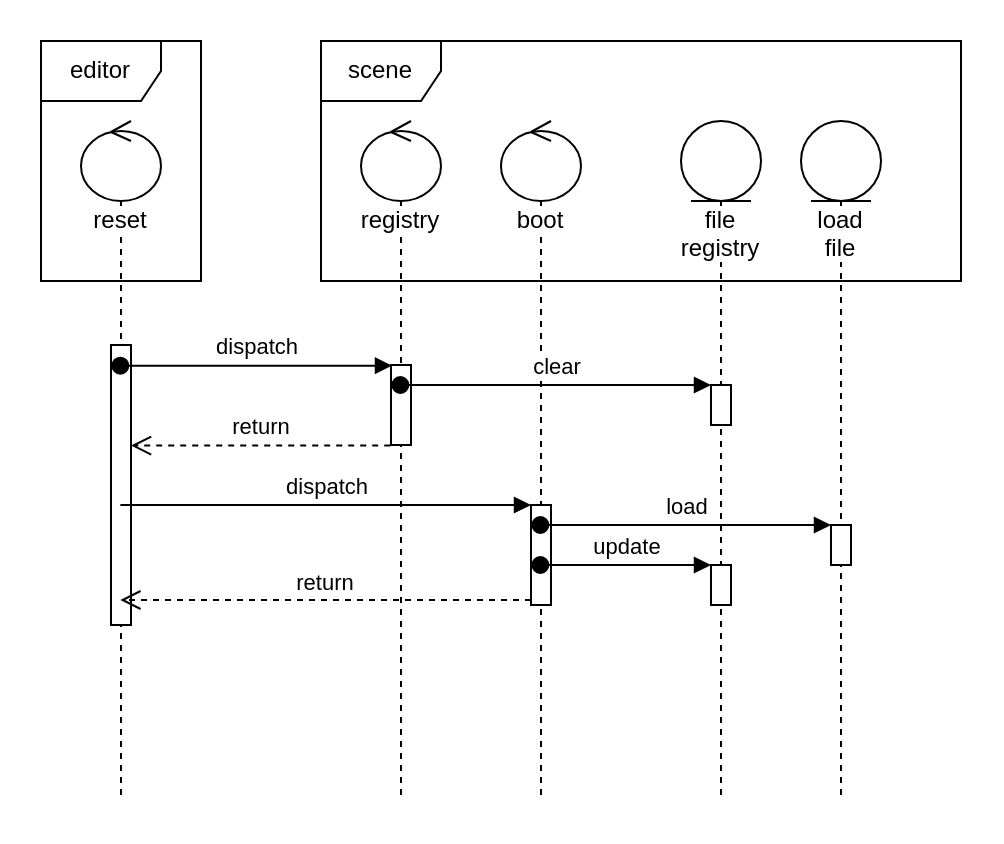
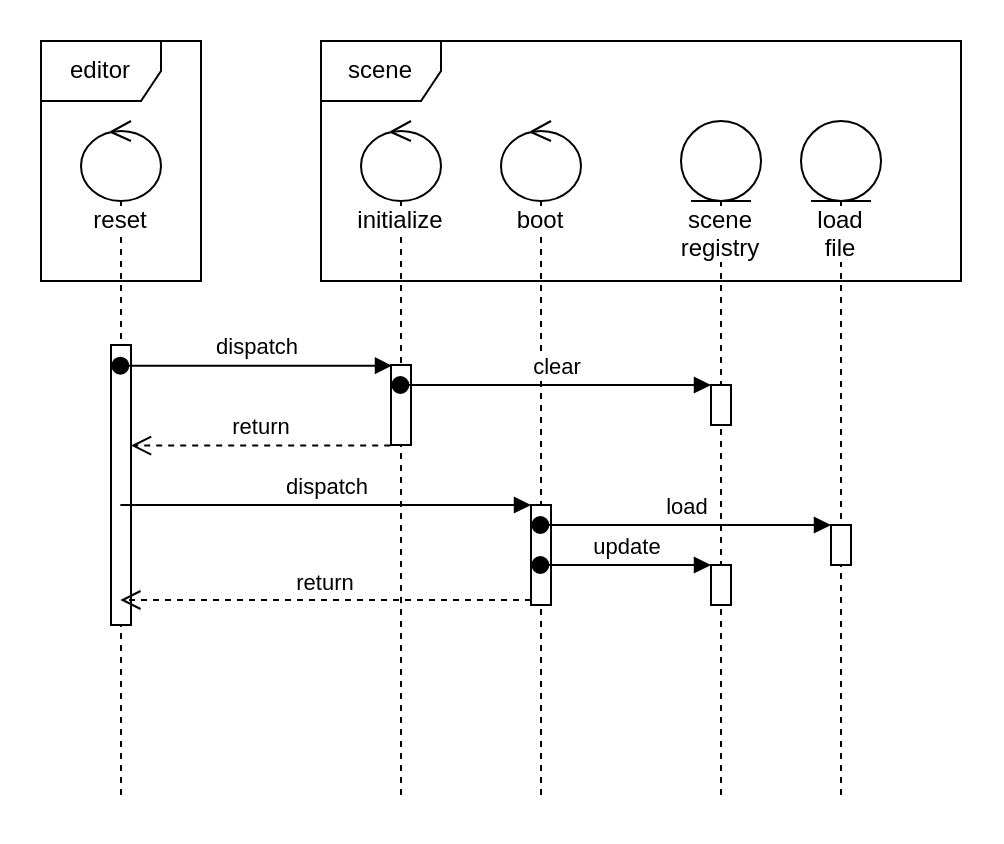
(401, 236) -> (401, 236)
(721, 236) -> (721, 250)
